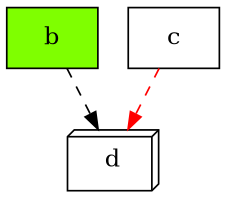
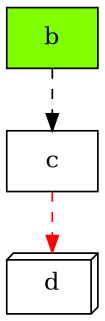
(79, 91) -> (52, 91)
